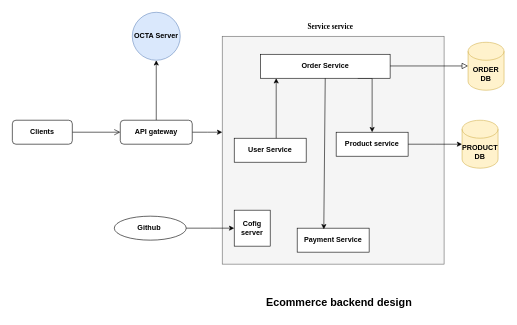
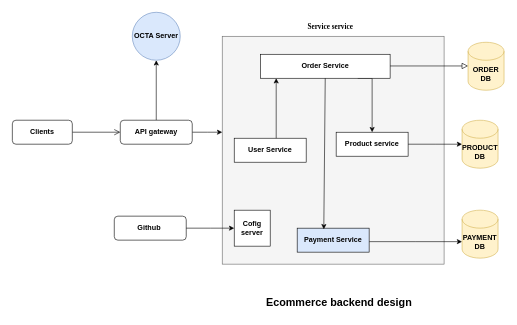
(150, 228) -> (150, 228)
none -> (480, 234)
(333, 240) -> (333, 240)
none -> (450, 242)
